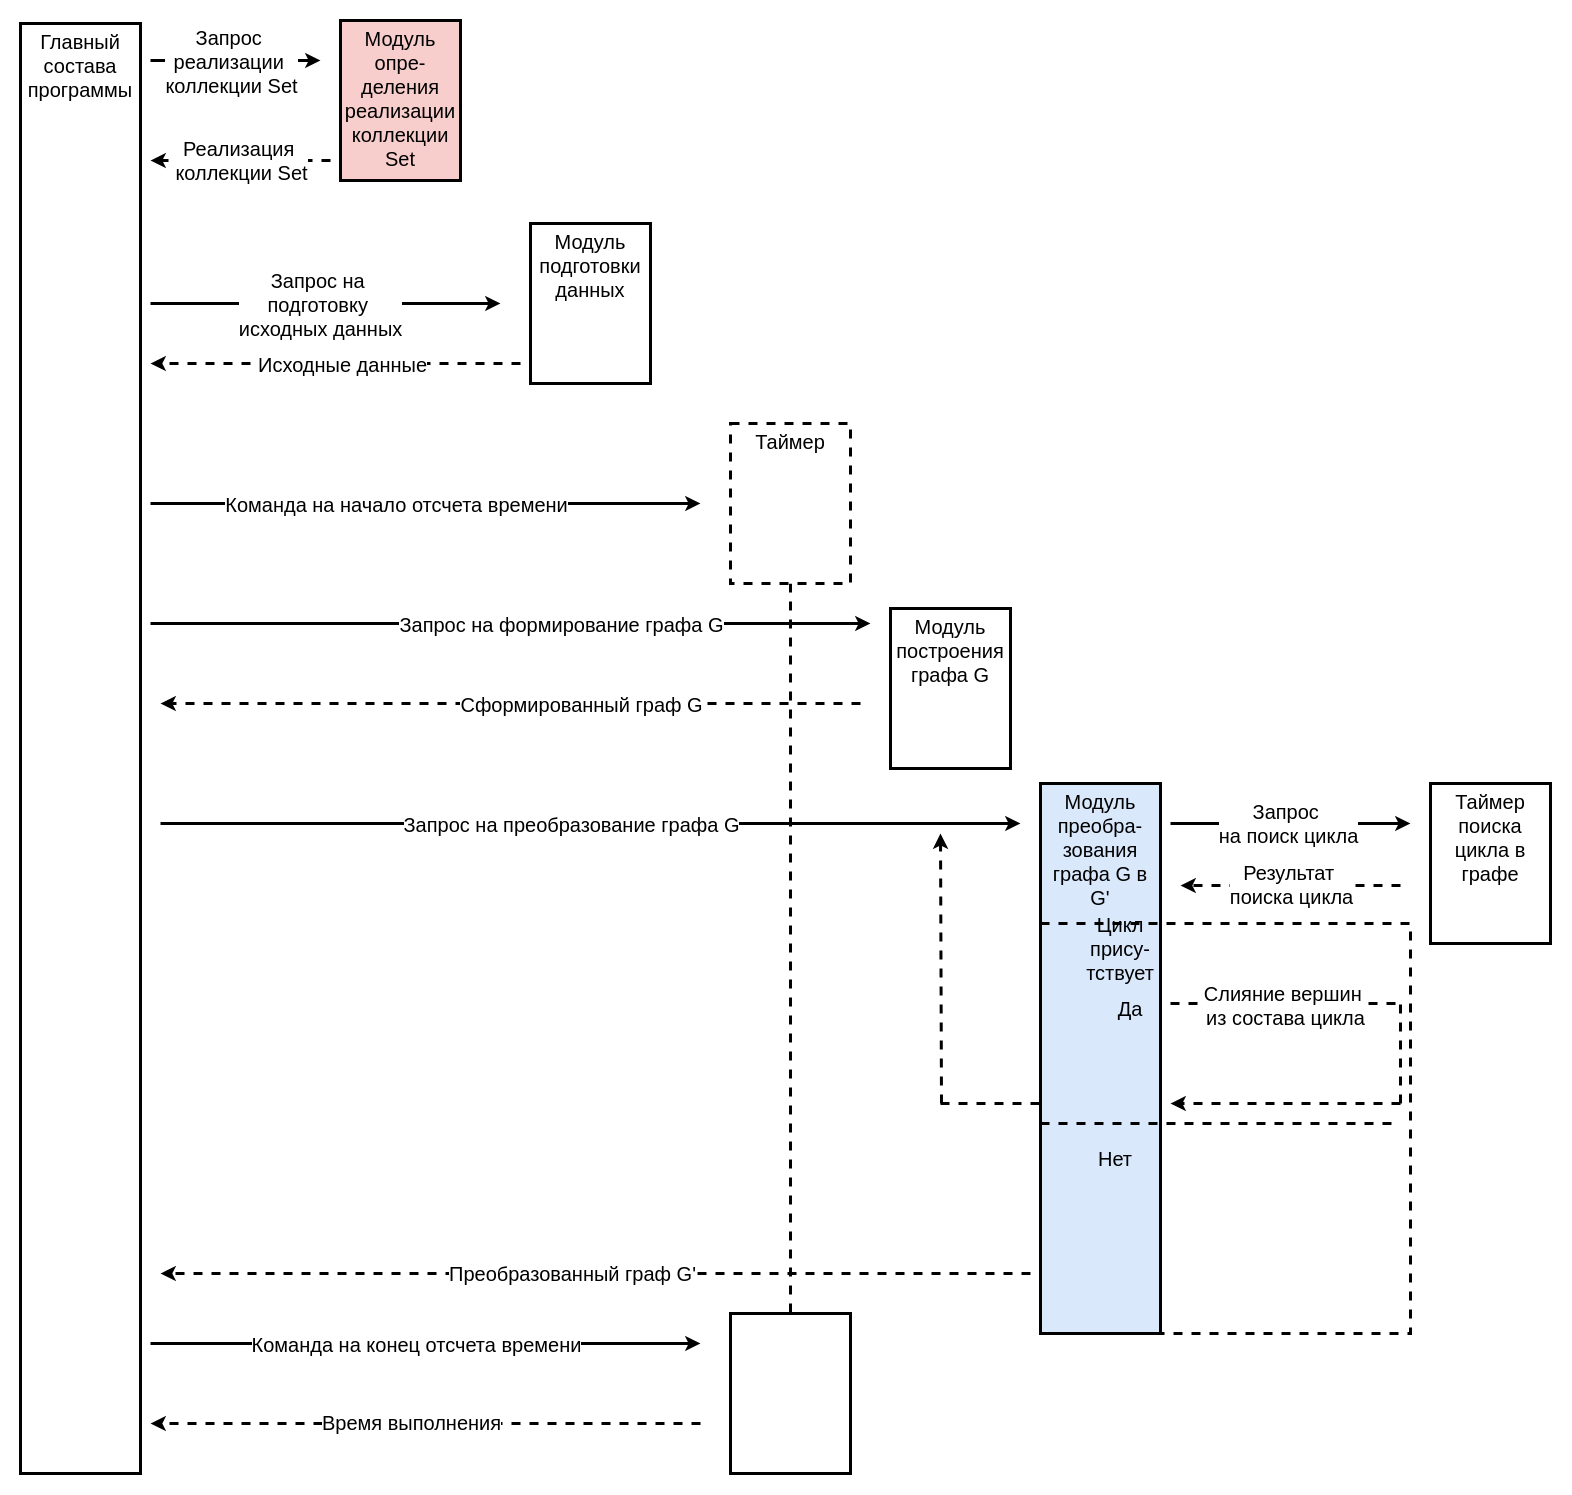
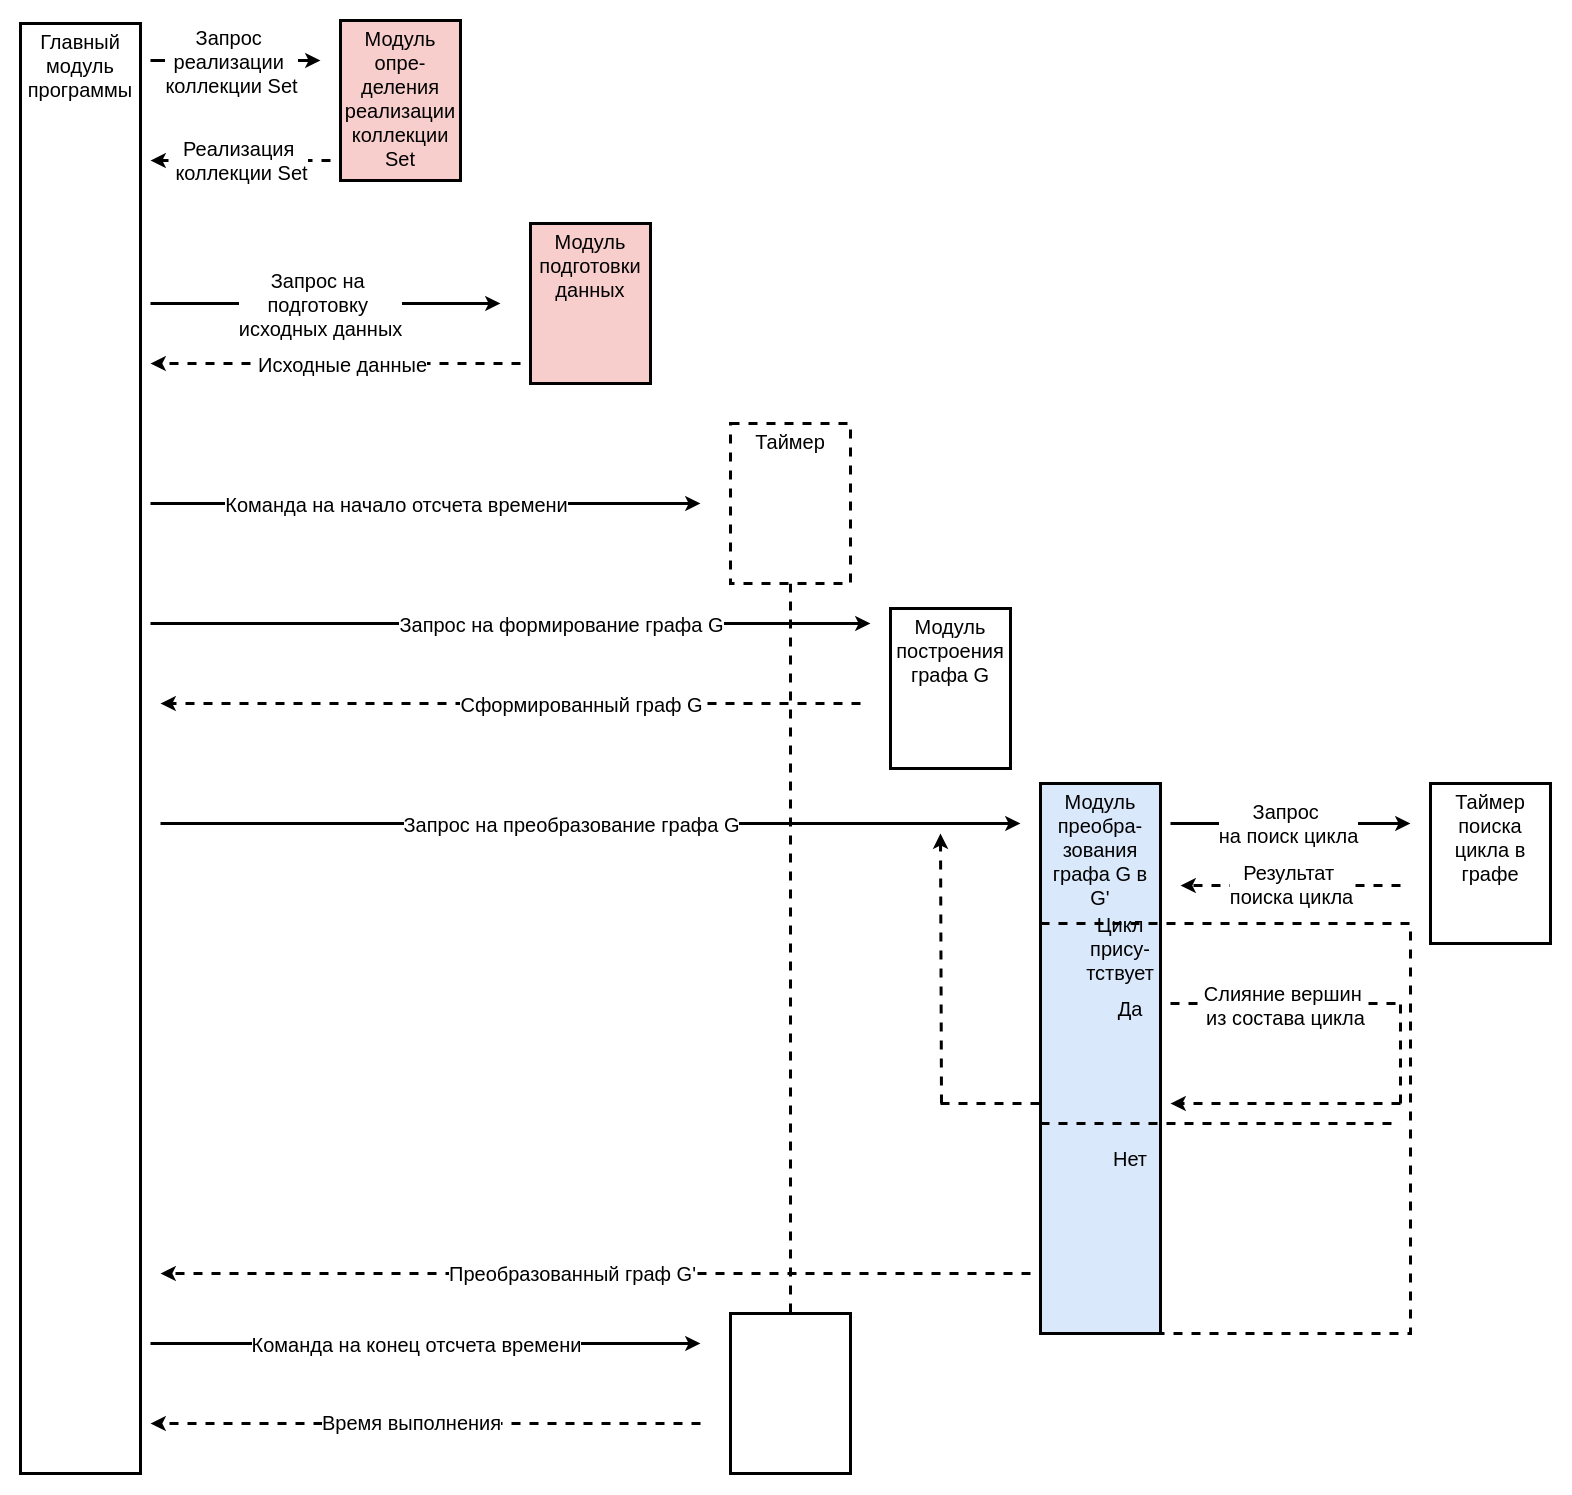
(81, 67) -> (81, 67)
(591, 304) -> (591, 304)
(1116, 1159) -> (1131, 1159)
